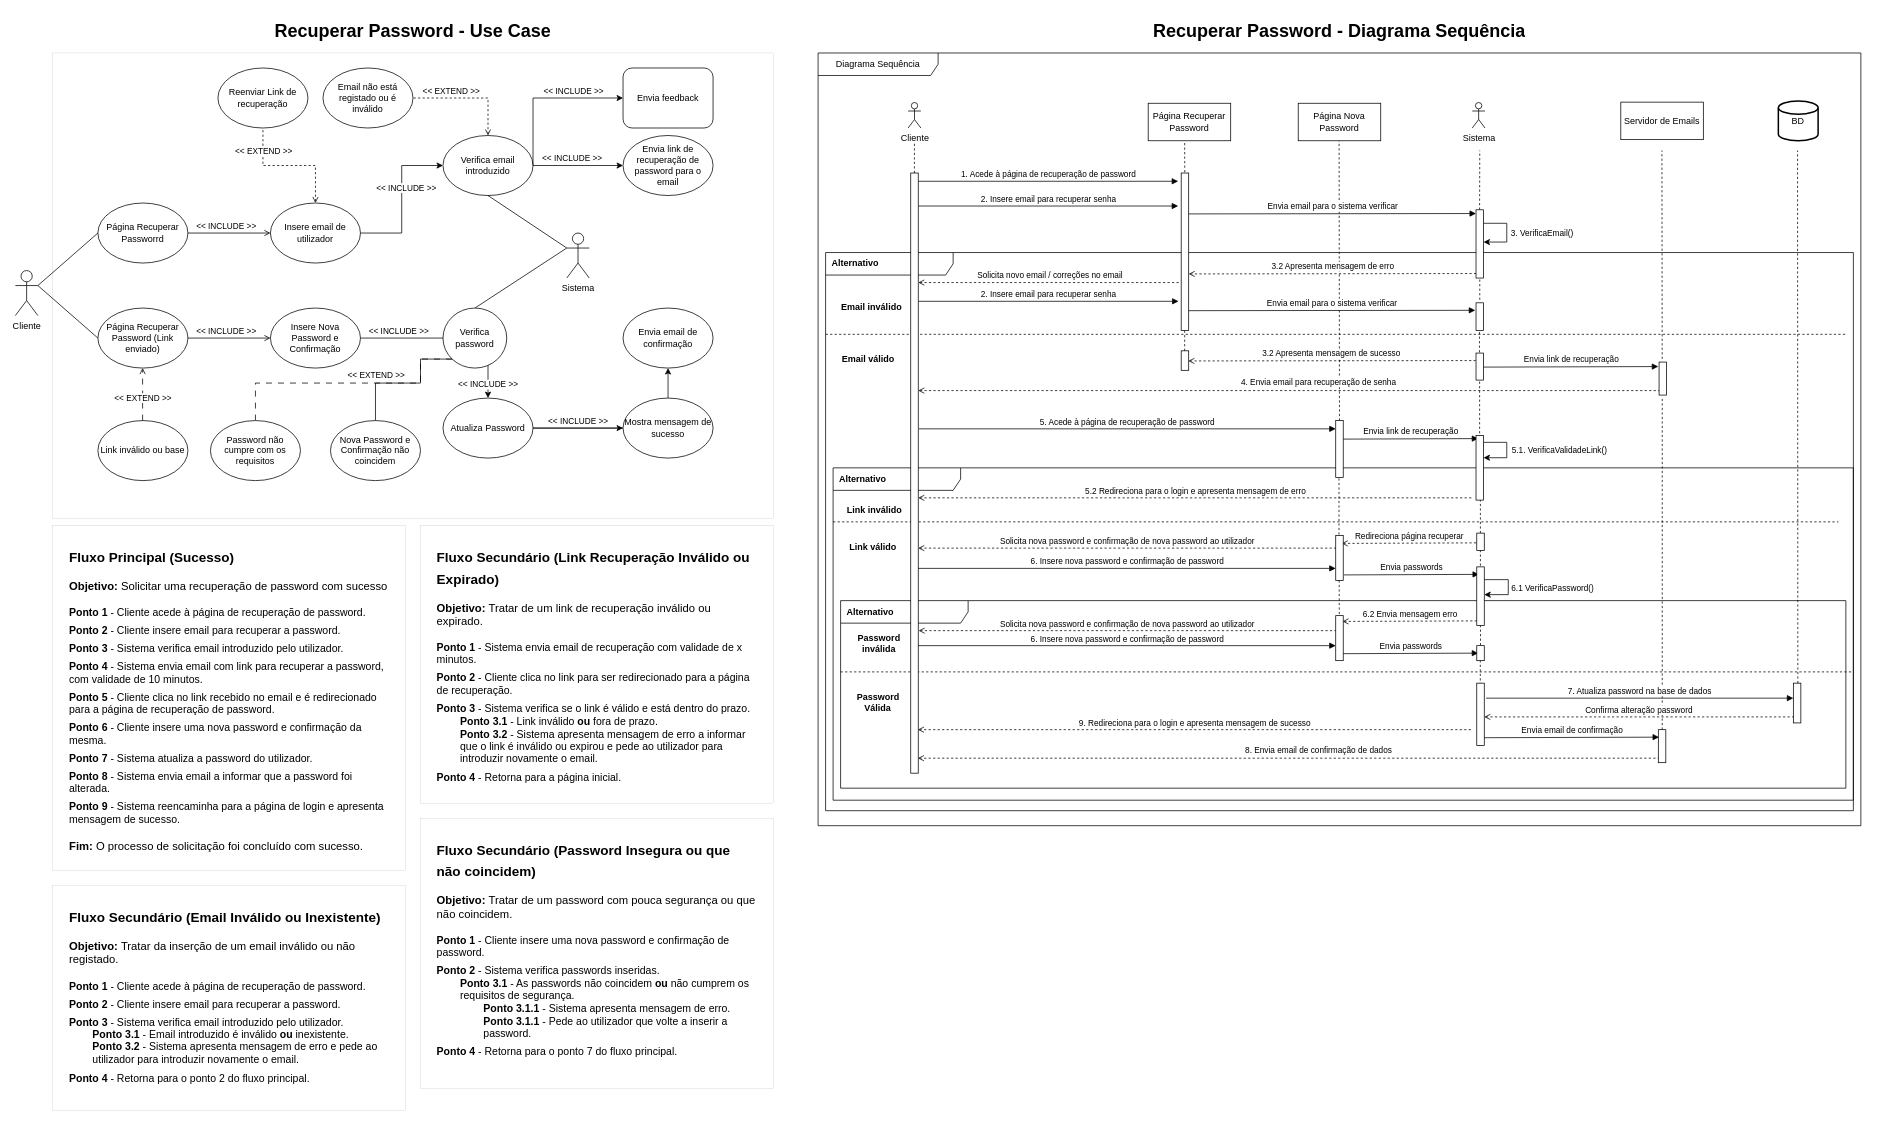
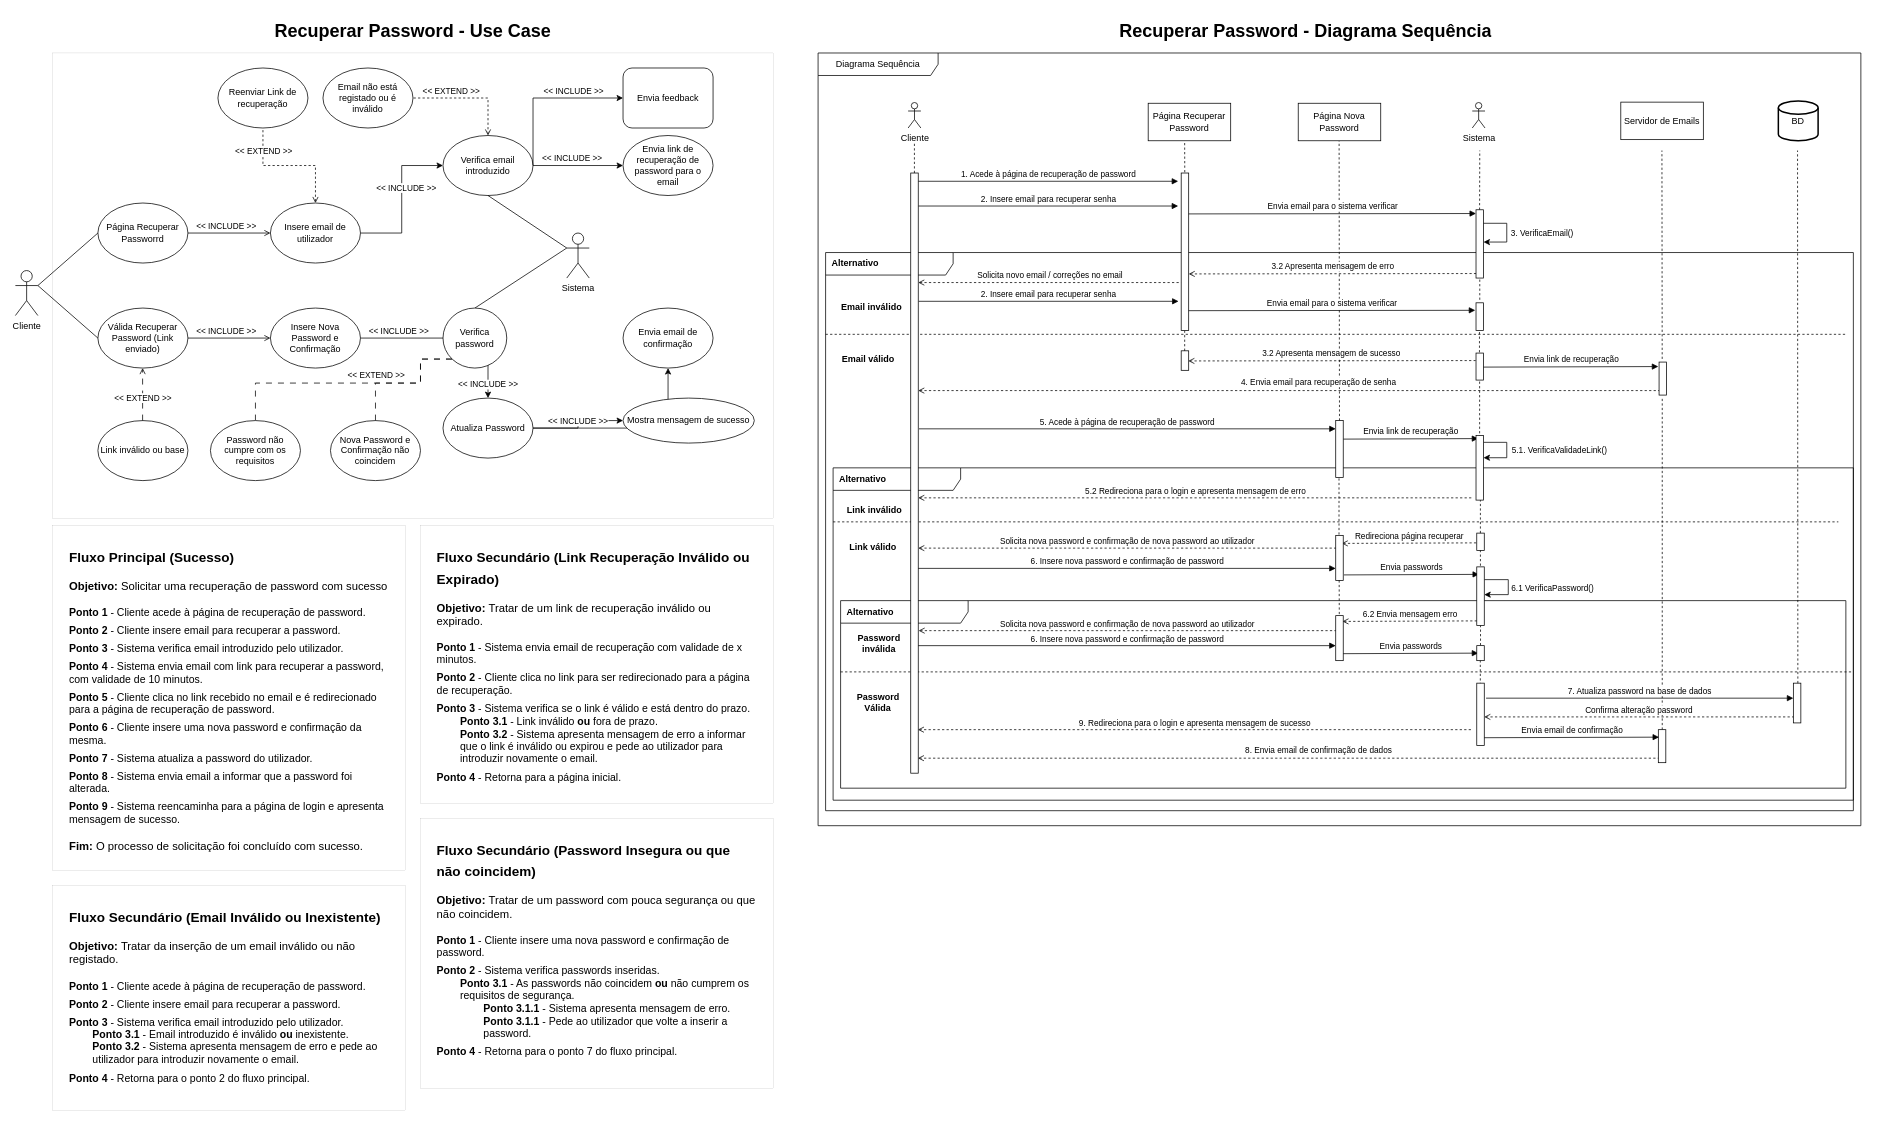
(1339, 30) -> (1305, 30)
(143, 338) -> (143, 338)
(375, 400) -> (375, 400)
(668, 428) -> (689, 420)
